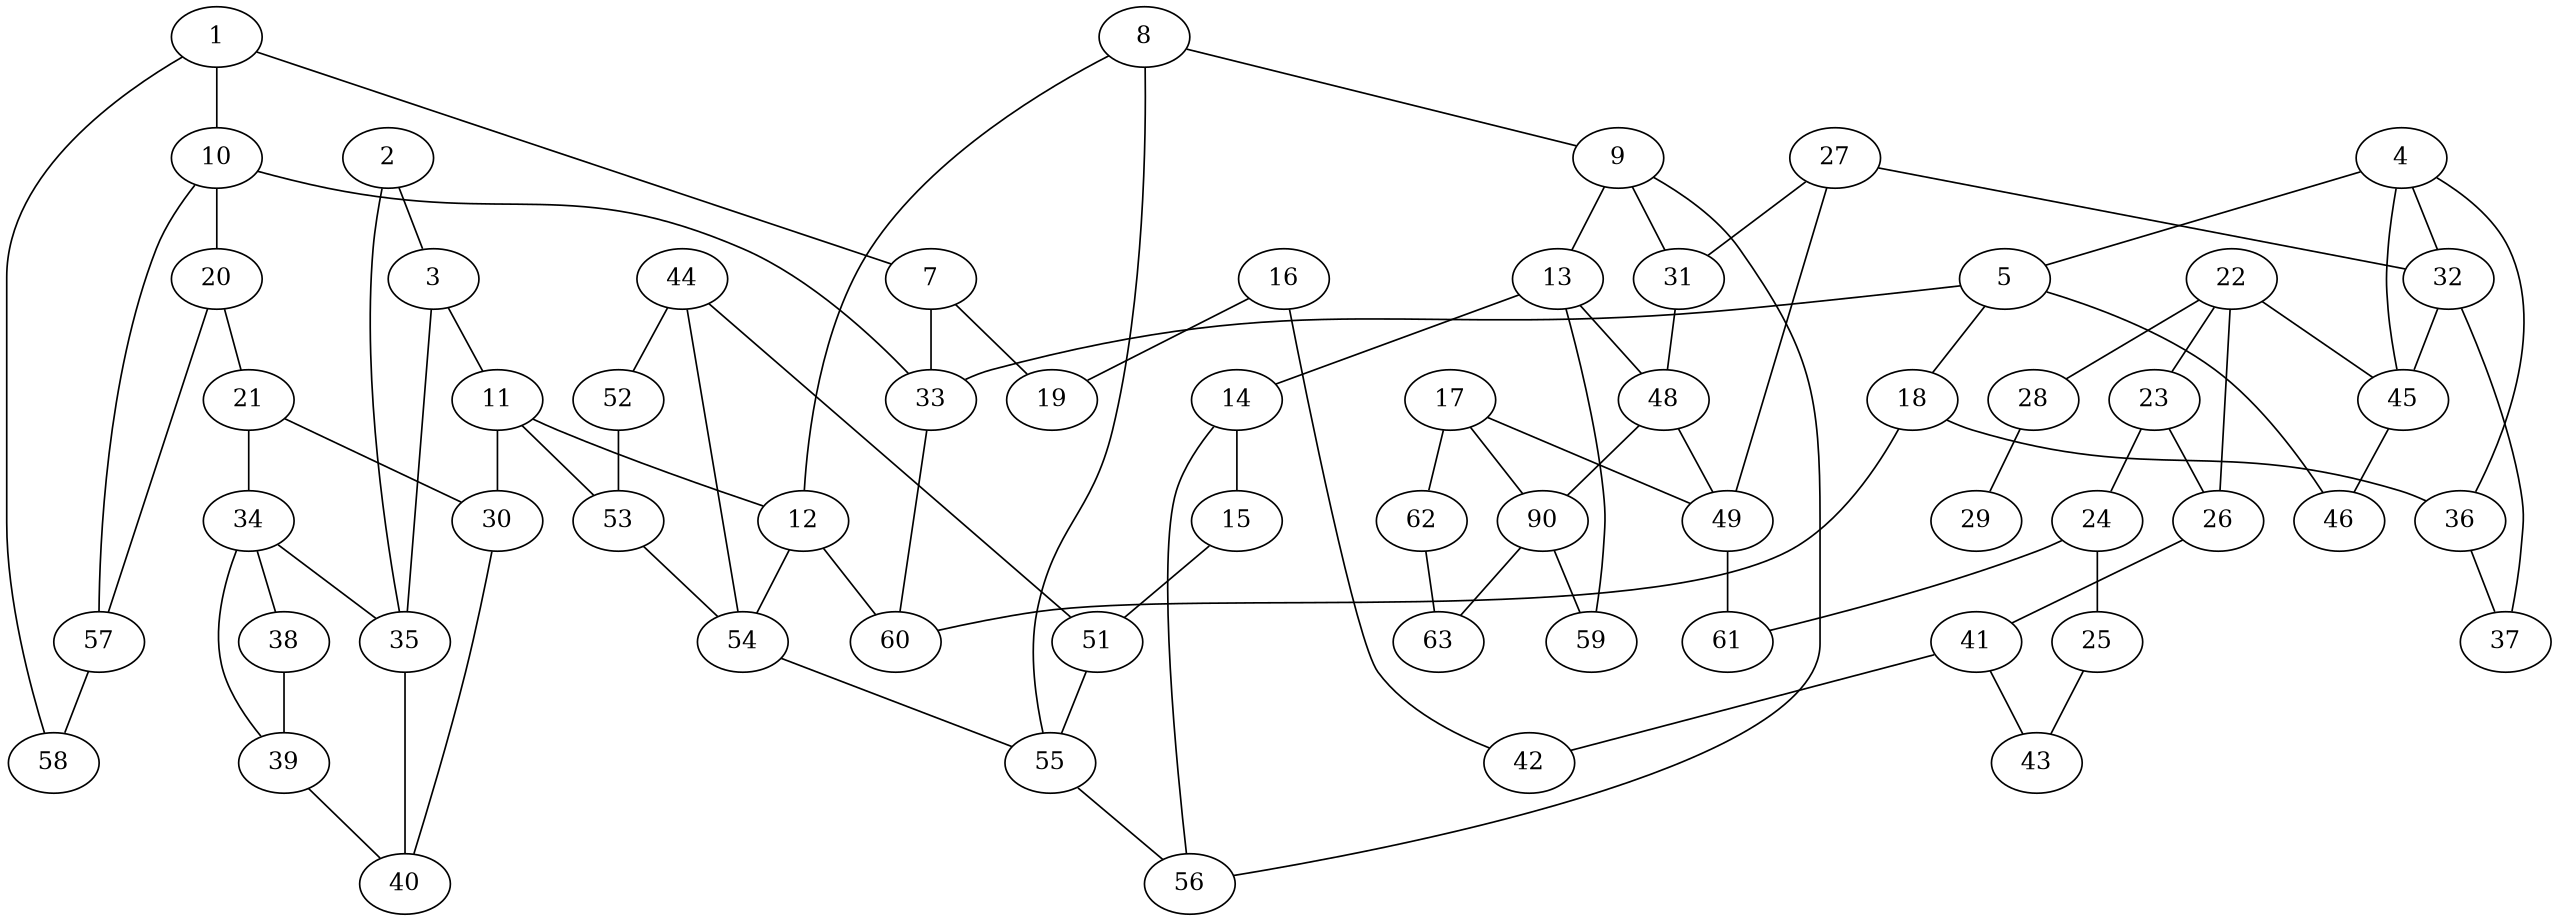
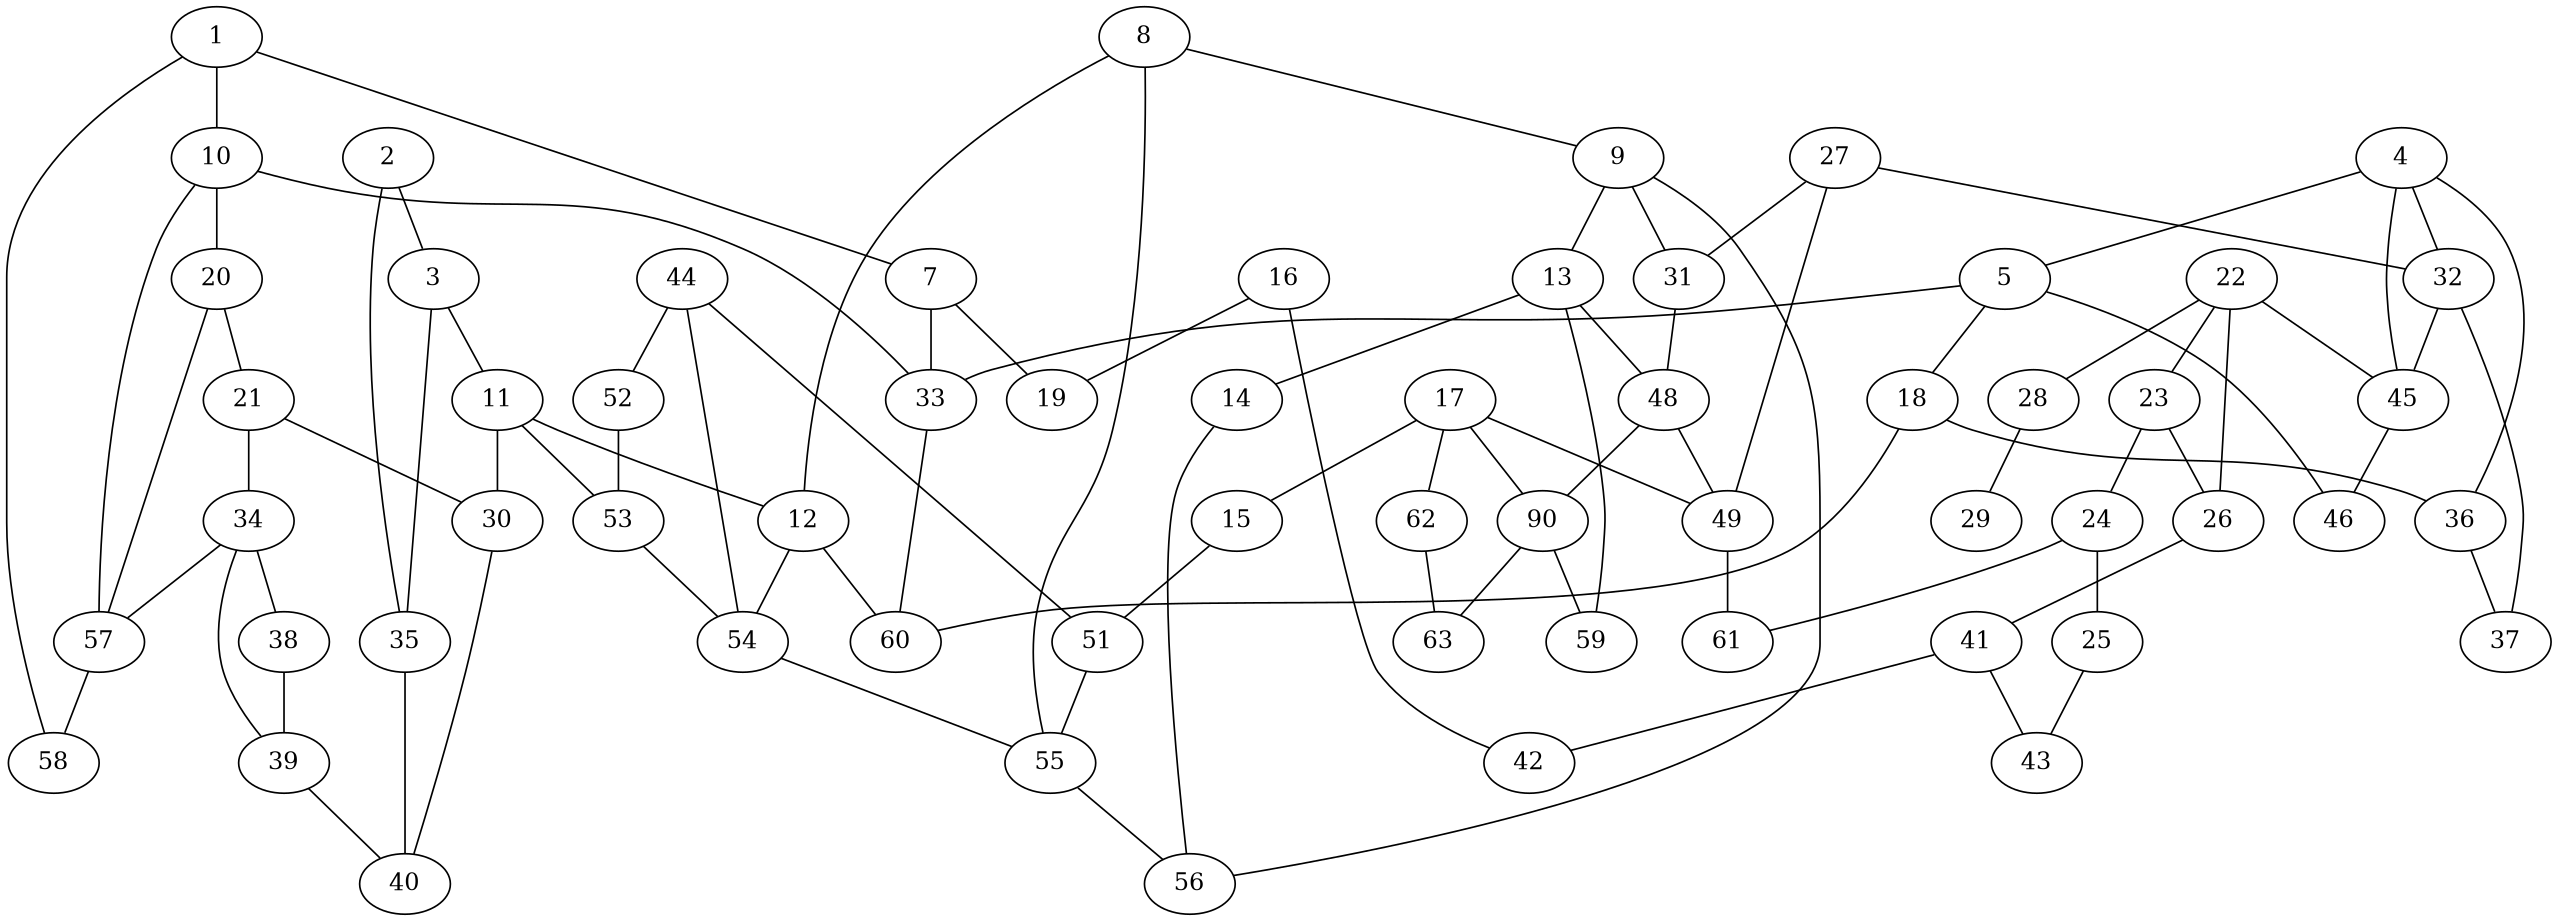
(1237, 461) -> (1344, 460)
(327, 582) -> (174, 581)
